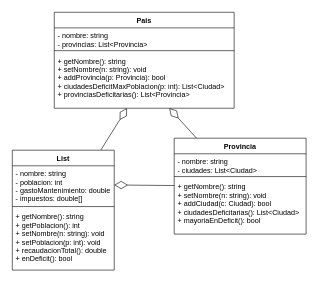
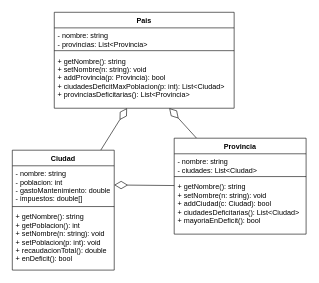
(63, 158) -> (63, 158)
